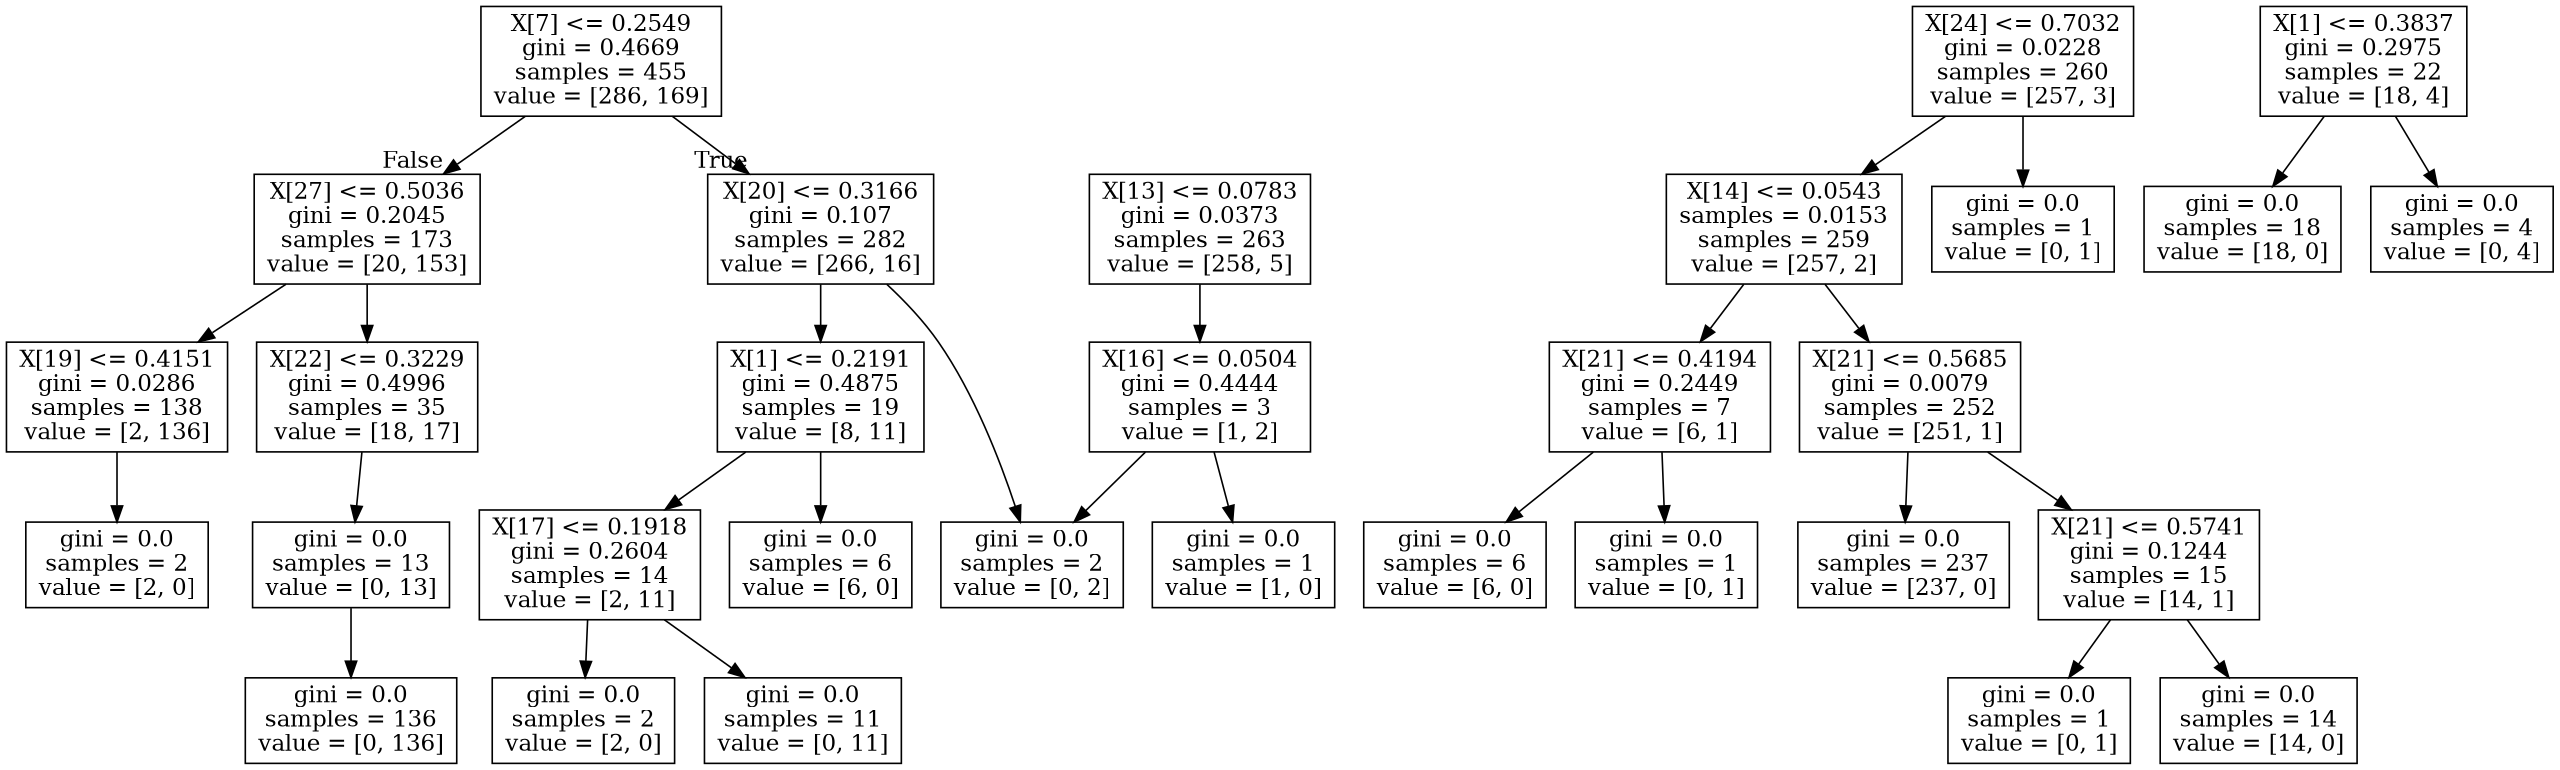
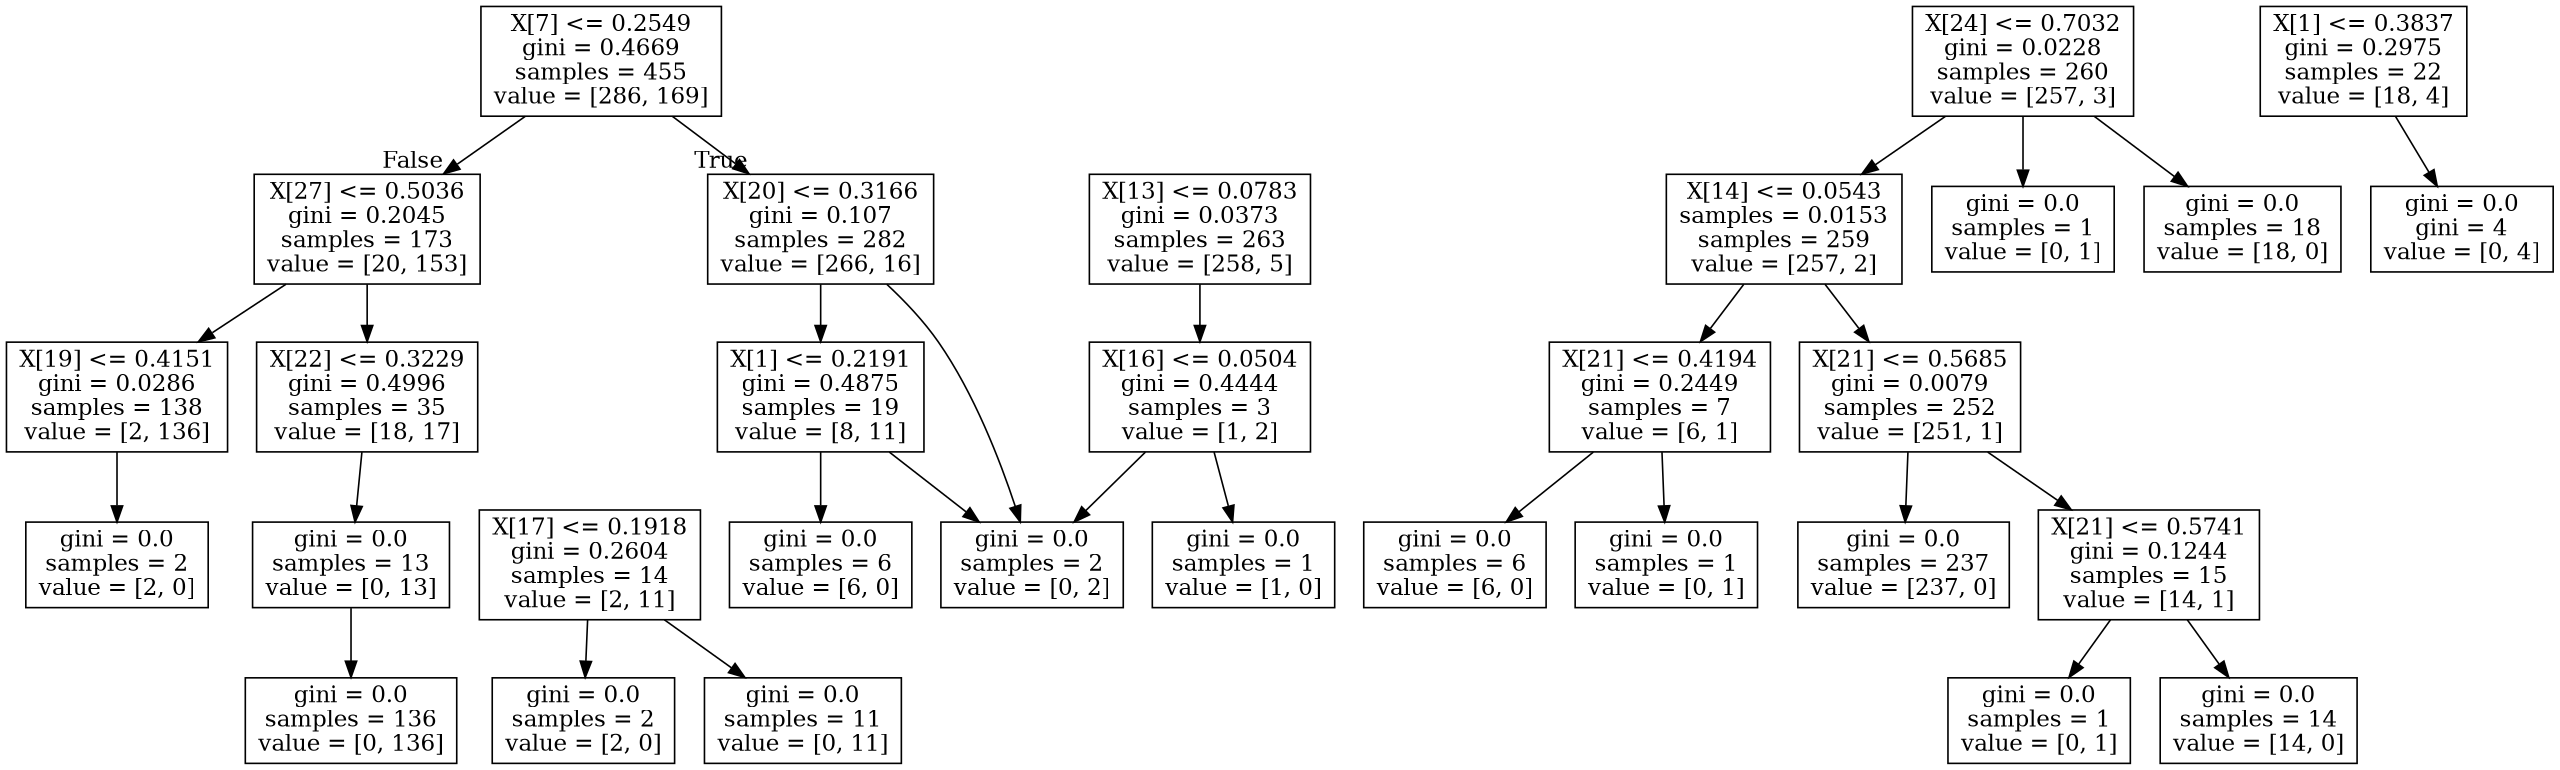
(2303, 145) -> (2134, 147)
(2462, 229) -> (2462, 229)
(712, 476) -> (928, 482)
